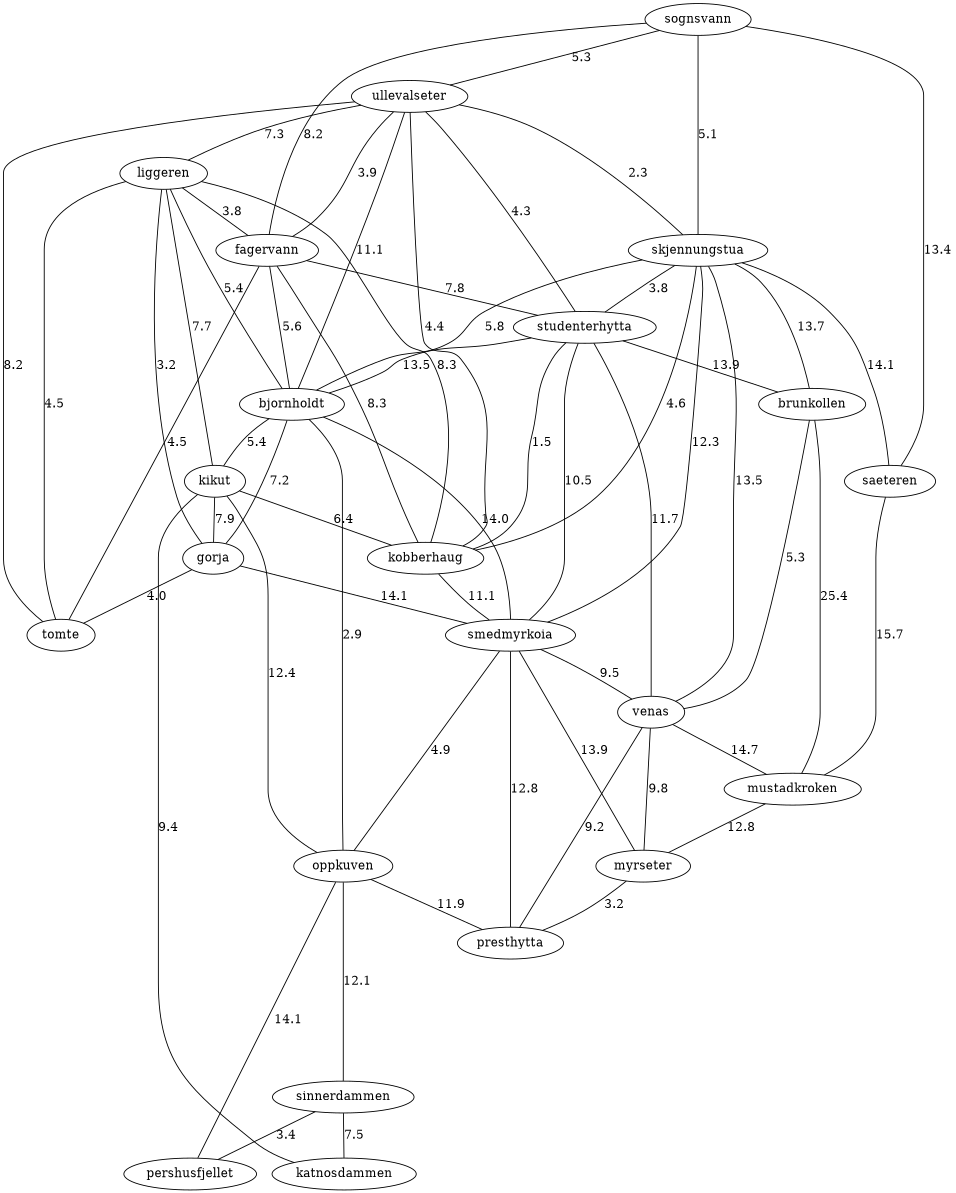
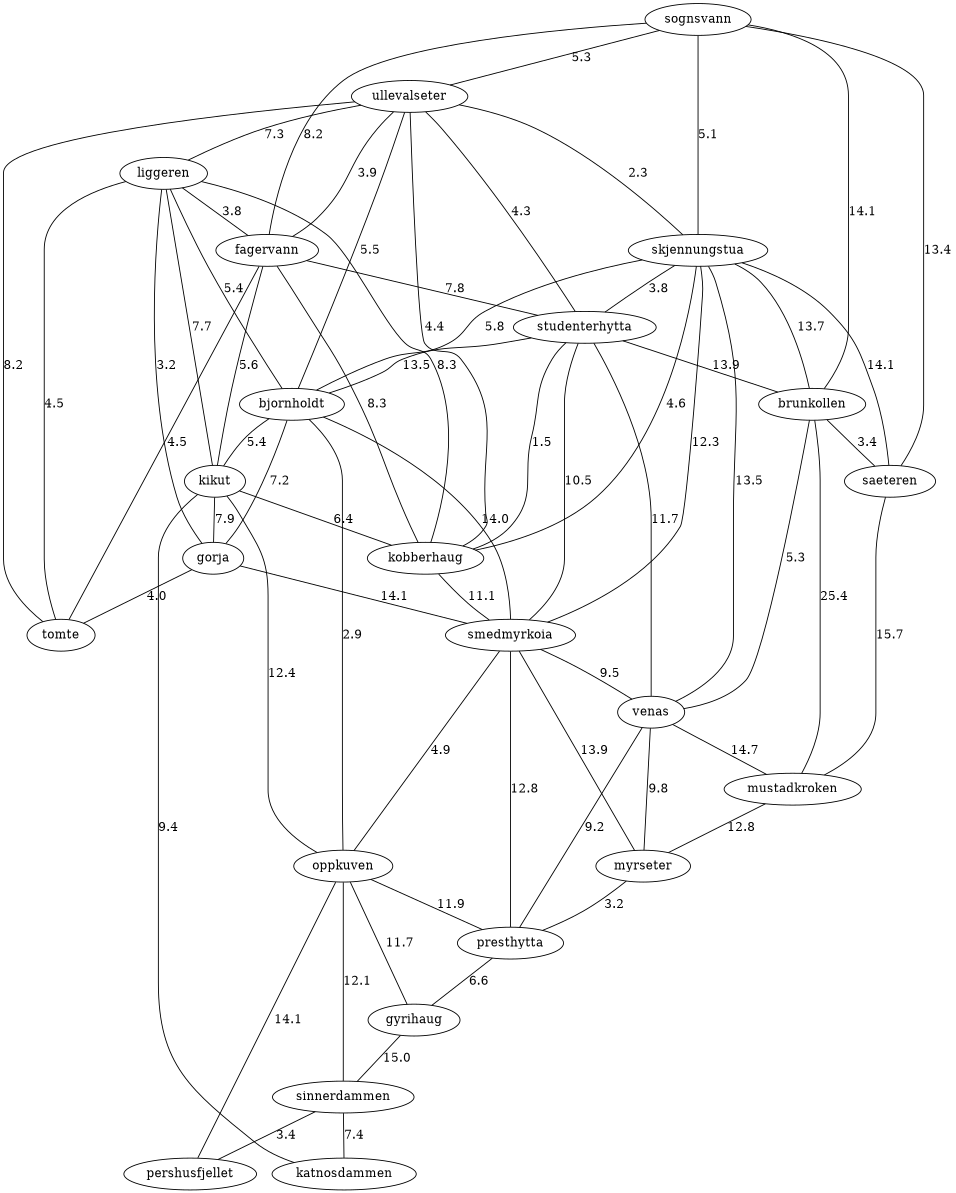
none -> (848, 178)
(370, 250) -> (370, 250)
(280, 327) -> (237, 365)
none -> (851, 443)
none -> (414, 1020)
(354, 1136) -> (354, 1136)
